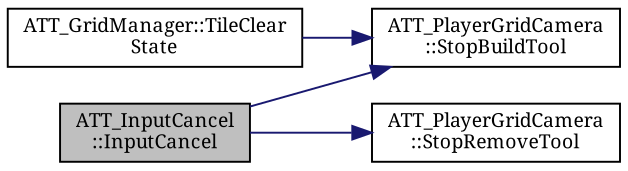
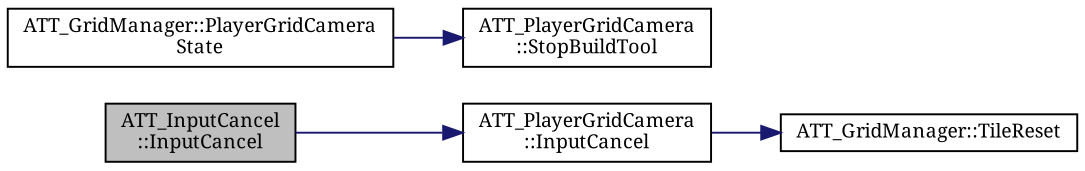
(155, 38) -> (201, 38)
(311, 89) -> none
(496, 133) -> (587, 133)
none -> (929, 133)
